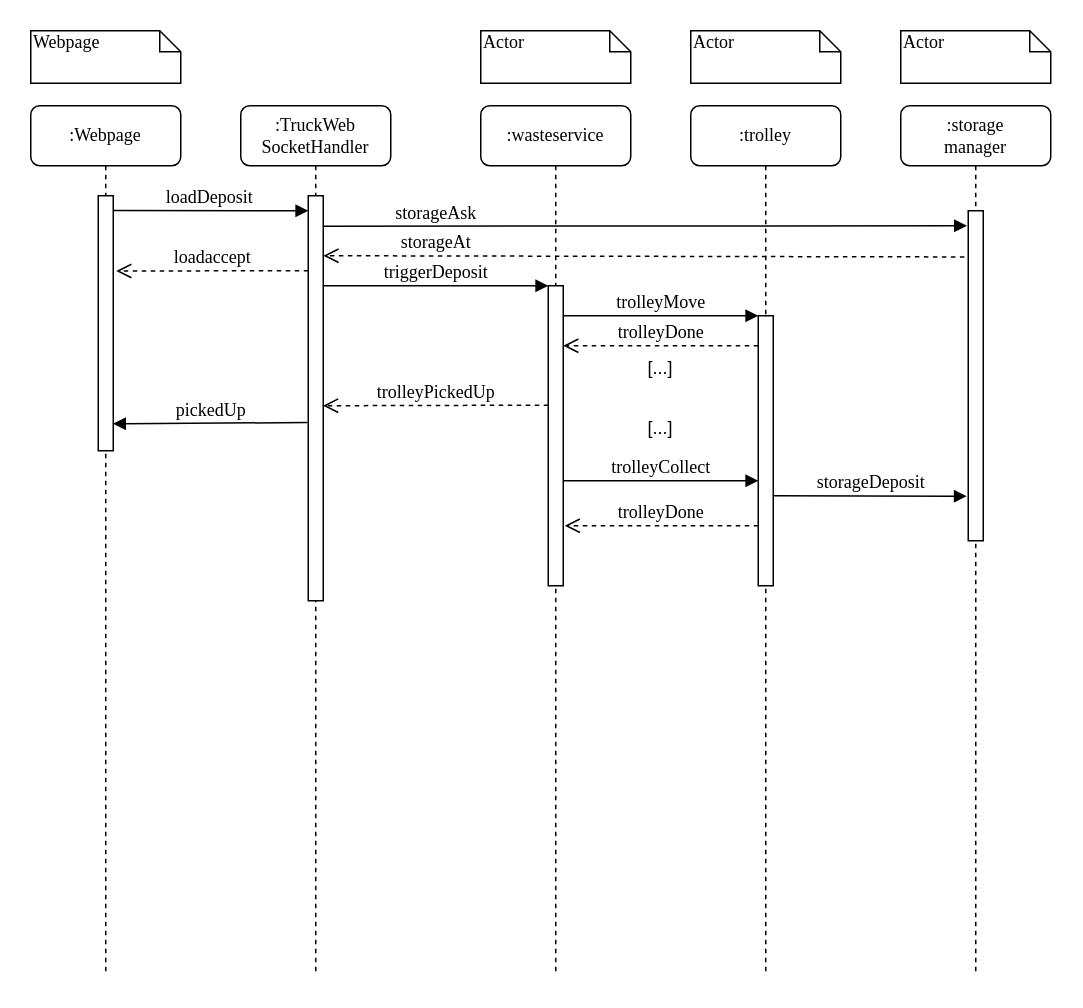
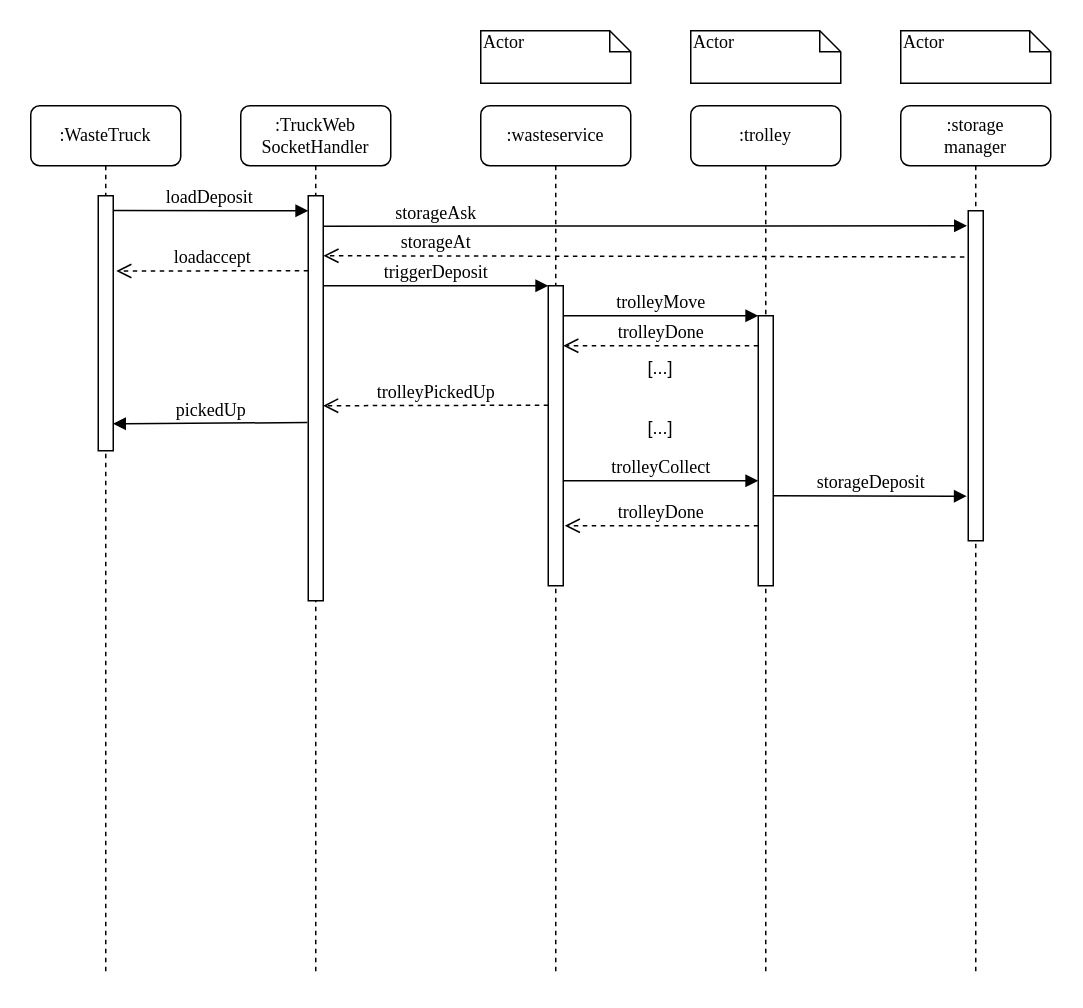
(106, 57) -> none
(106, 136) -> (106, 136)
